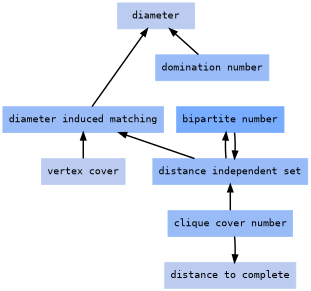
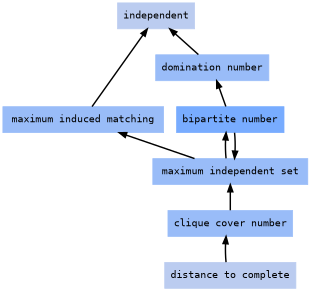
(156, 16) -> (156, 16)
none -> (222, 97)
(83, 120) -> (83, 120)
(83, 172) -> none
(230, 172) -> (230, 172)
(235, 246) -> (225, 253)
